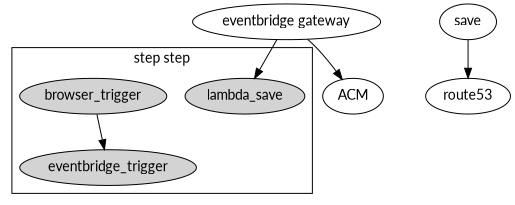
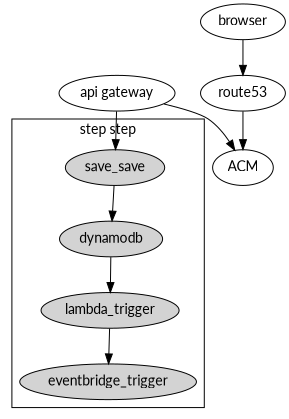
(287, 22) -> (117, 93)
(468, 22) -> (243, 22)
(93, 96) -> (110, 310)
(245, 96) -> (115, 168)
none -> (243, 125)
none -> (111, 239)
